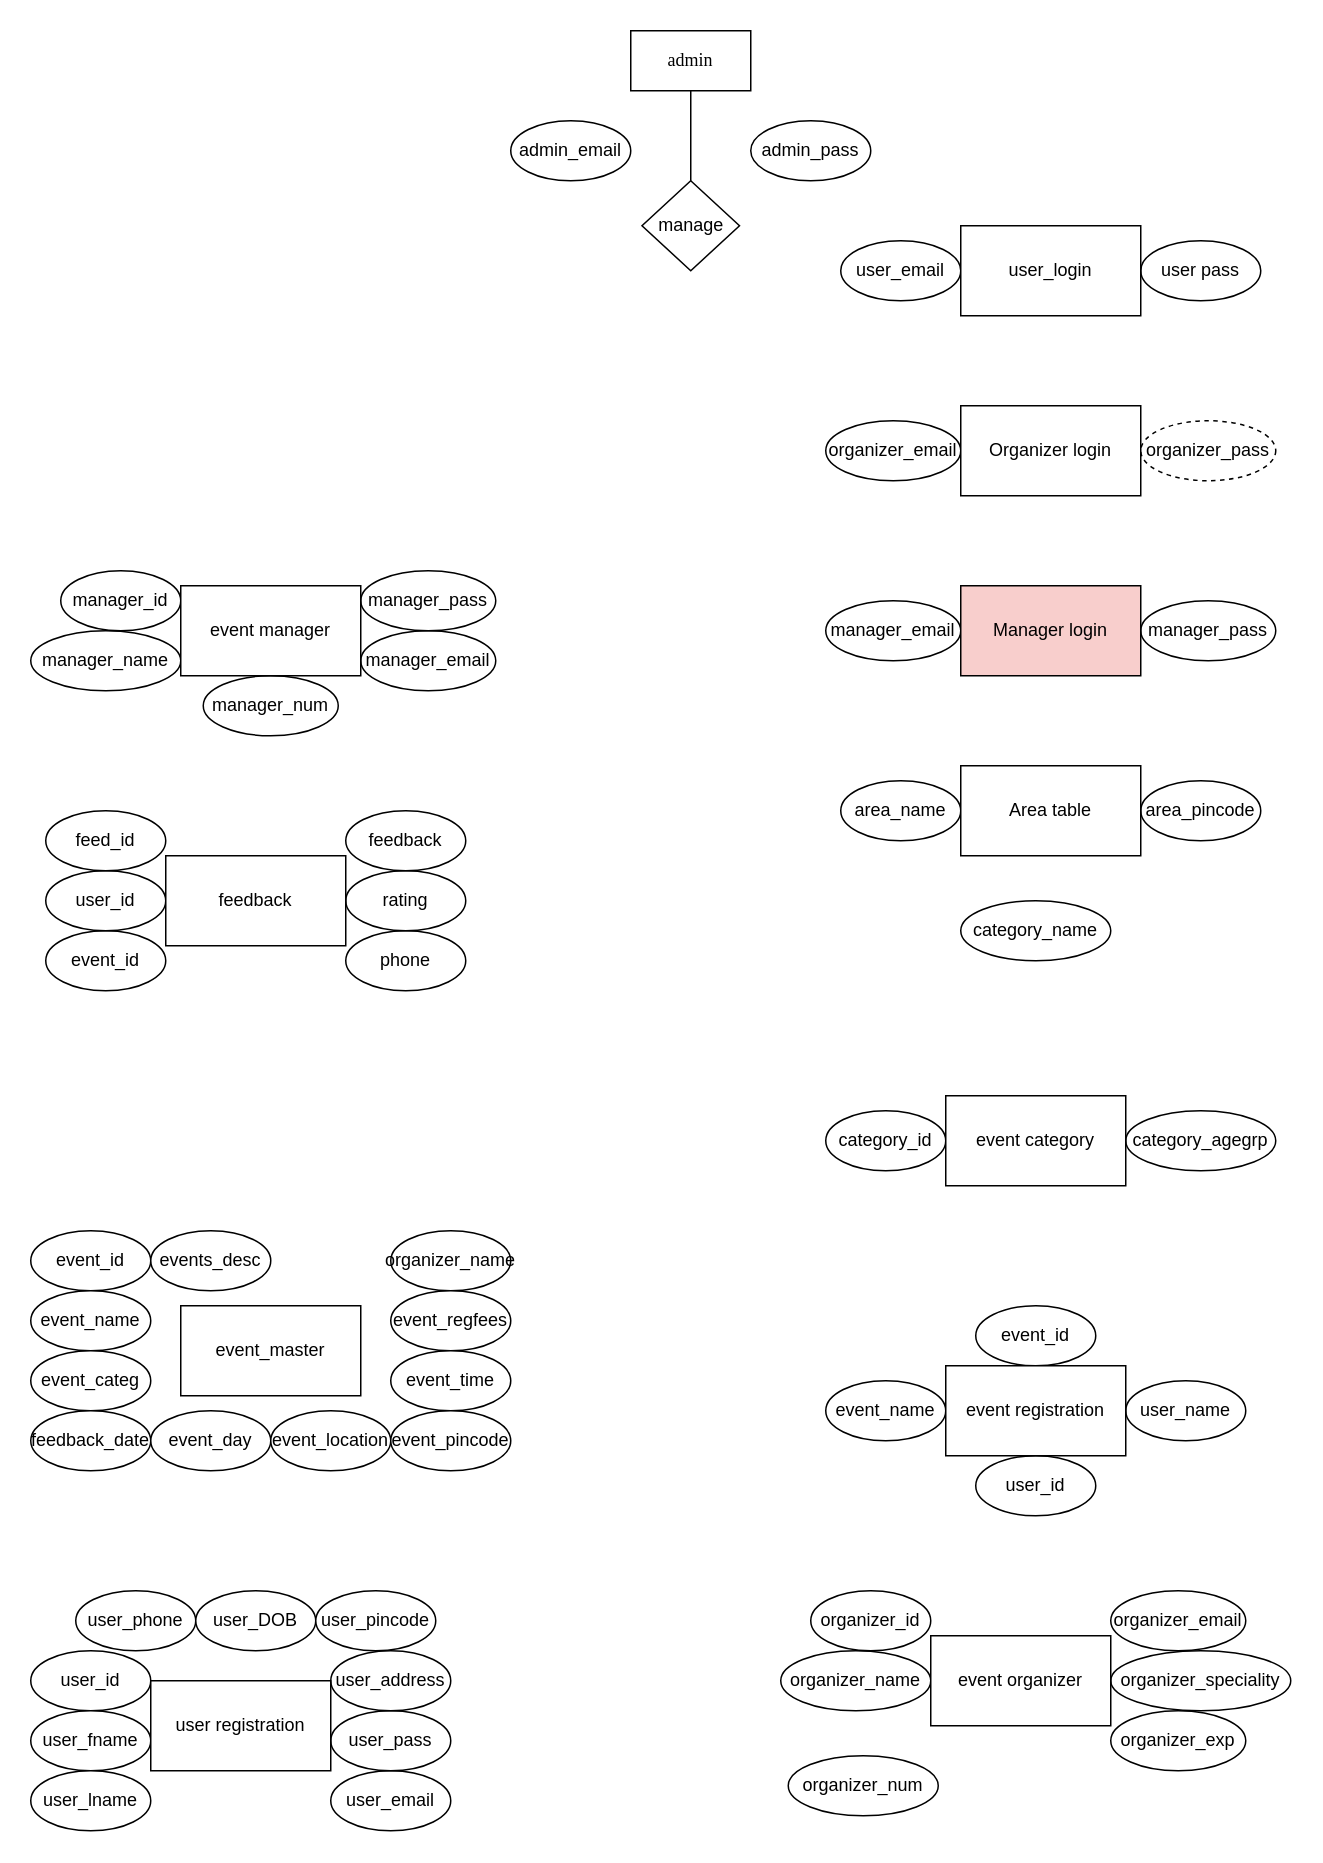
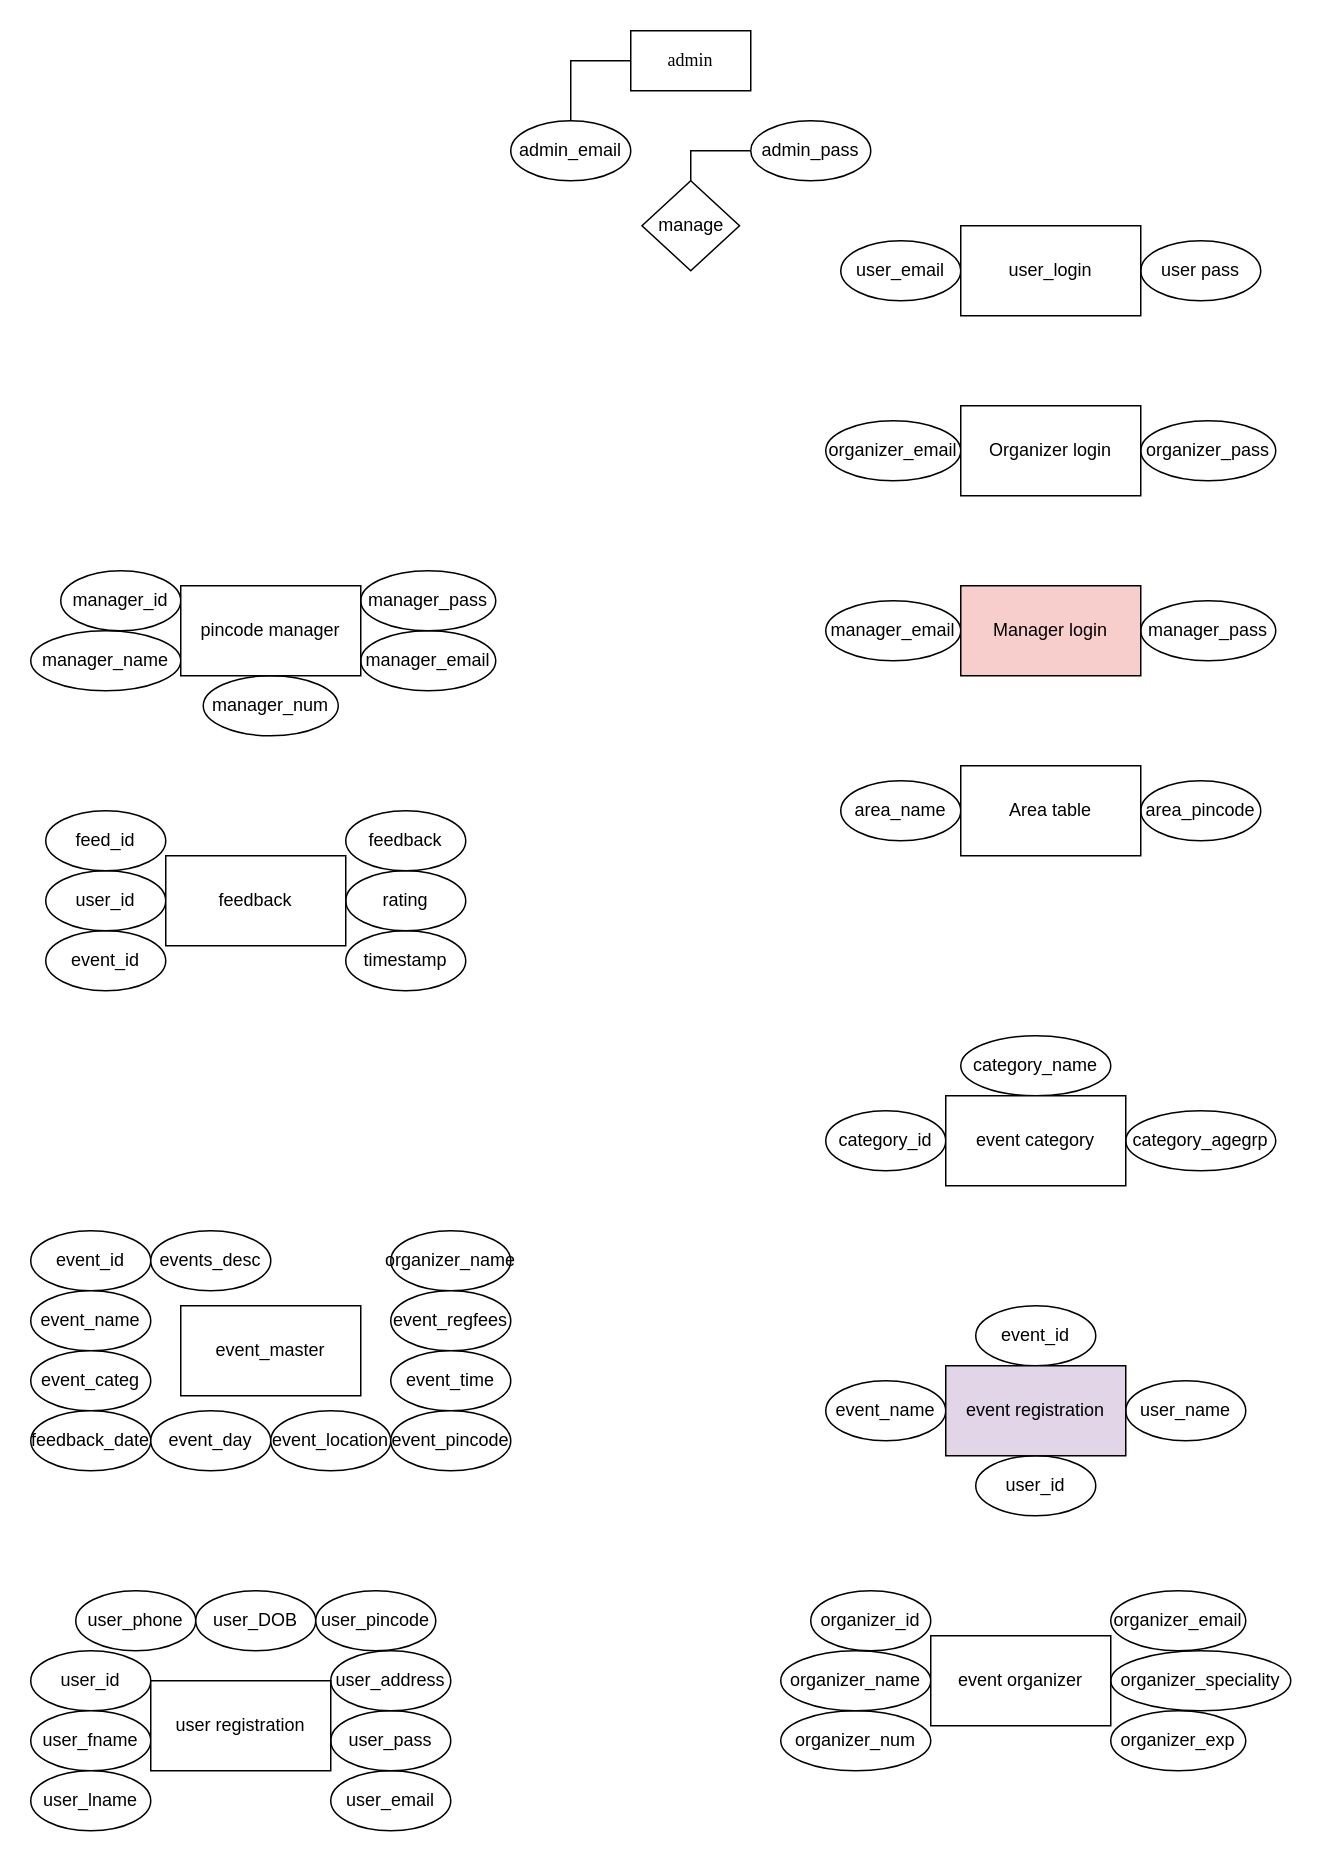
none -> (571, 61)
(691, 122) -> (720, 151)
(1208, 451) -> (1208, 451)
(271, 631) -> (271, 631)
(1036, 931) -> (1036, 1066)
(406, 961) -> (406, 961)
(1036, 1411) -> (1036, 1411)
(863, 1786) -> (856, 1741)
